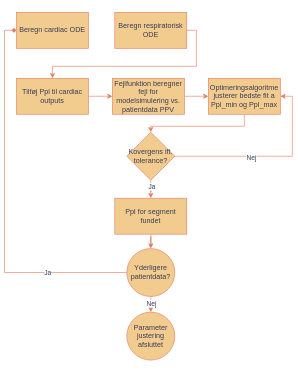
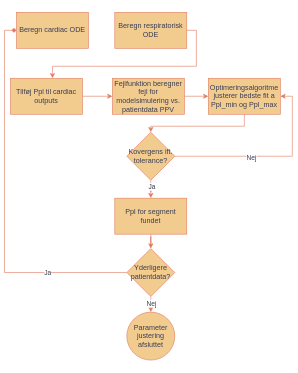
(53, 96) -> (47, 96)
(151, 273) -> (151, 273)
